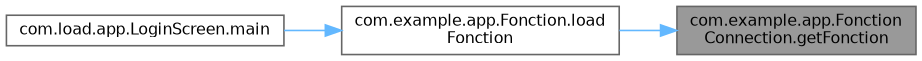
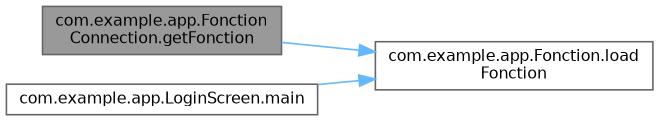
(145, 30) -> (162, 99)
(640, 30) -> (320, 46)
